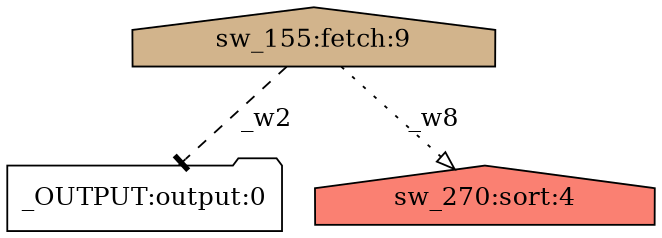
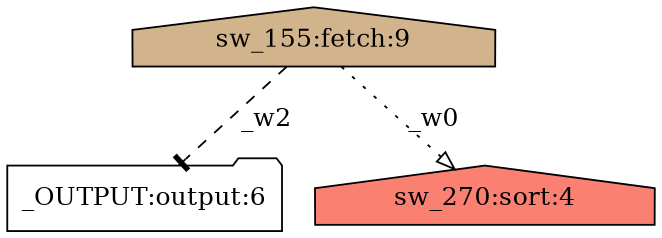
(434, 119) -> (434, 119)
(145, 198) -> (145, 198)
